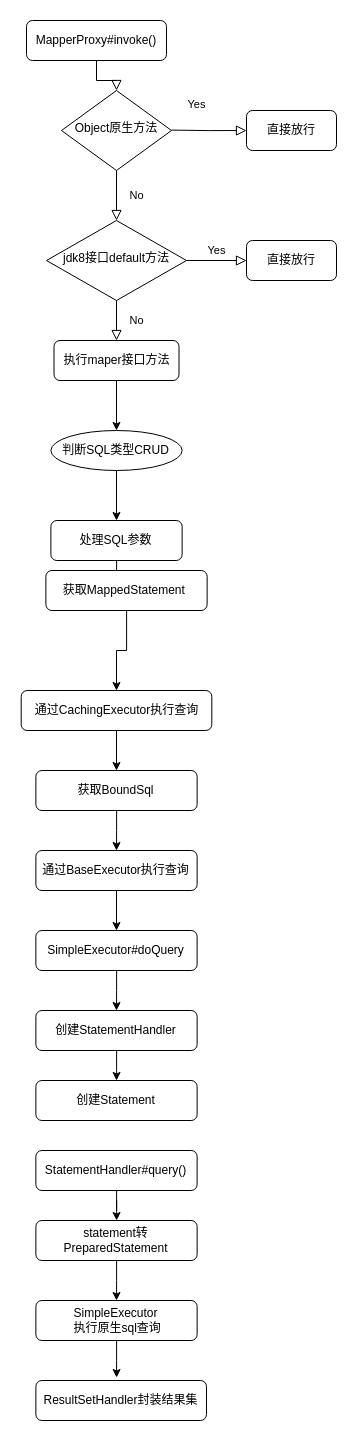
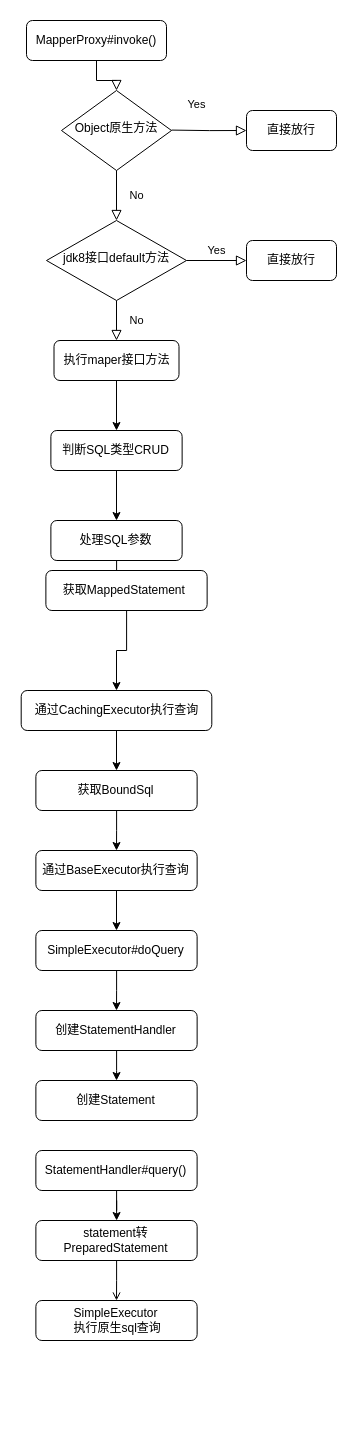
(117, 451) -> (117, 451)
(117, 1292) -> (117, 1293)
(117, 1356) -> none
(121, 1401) -> none
